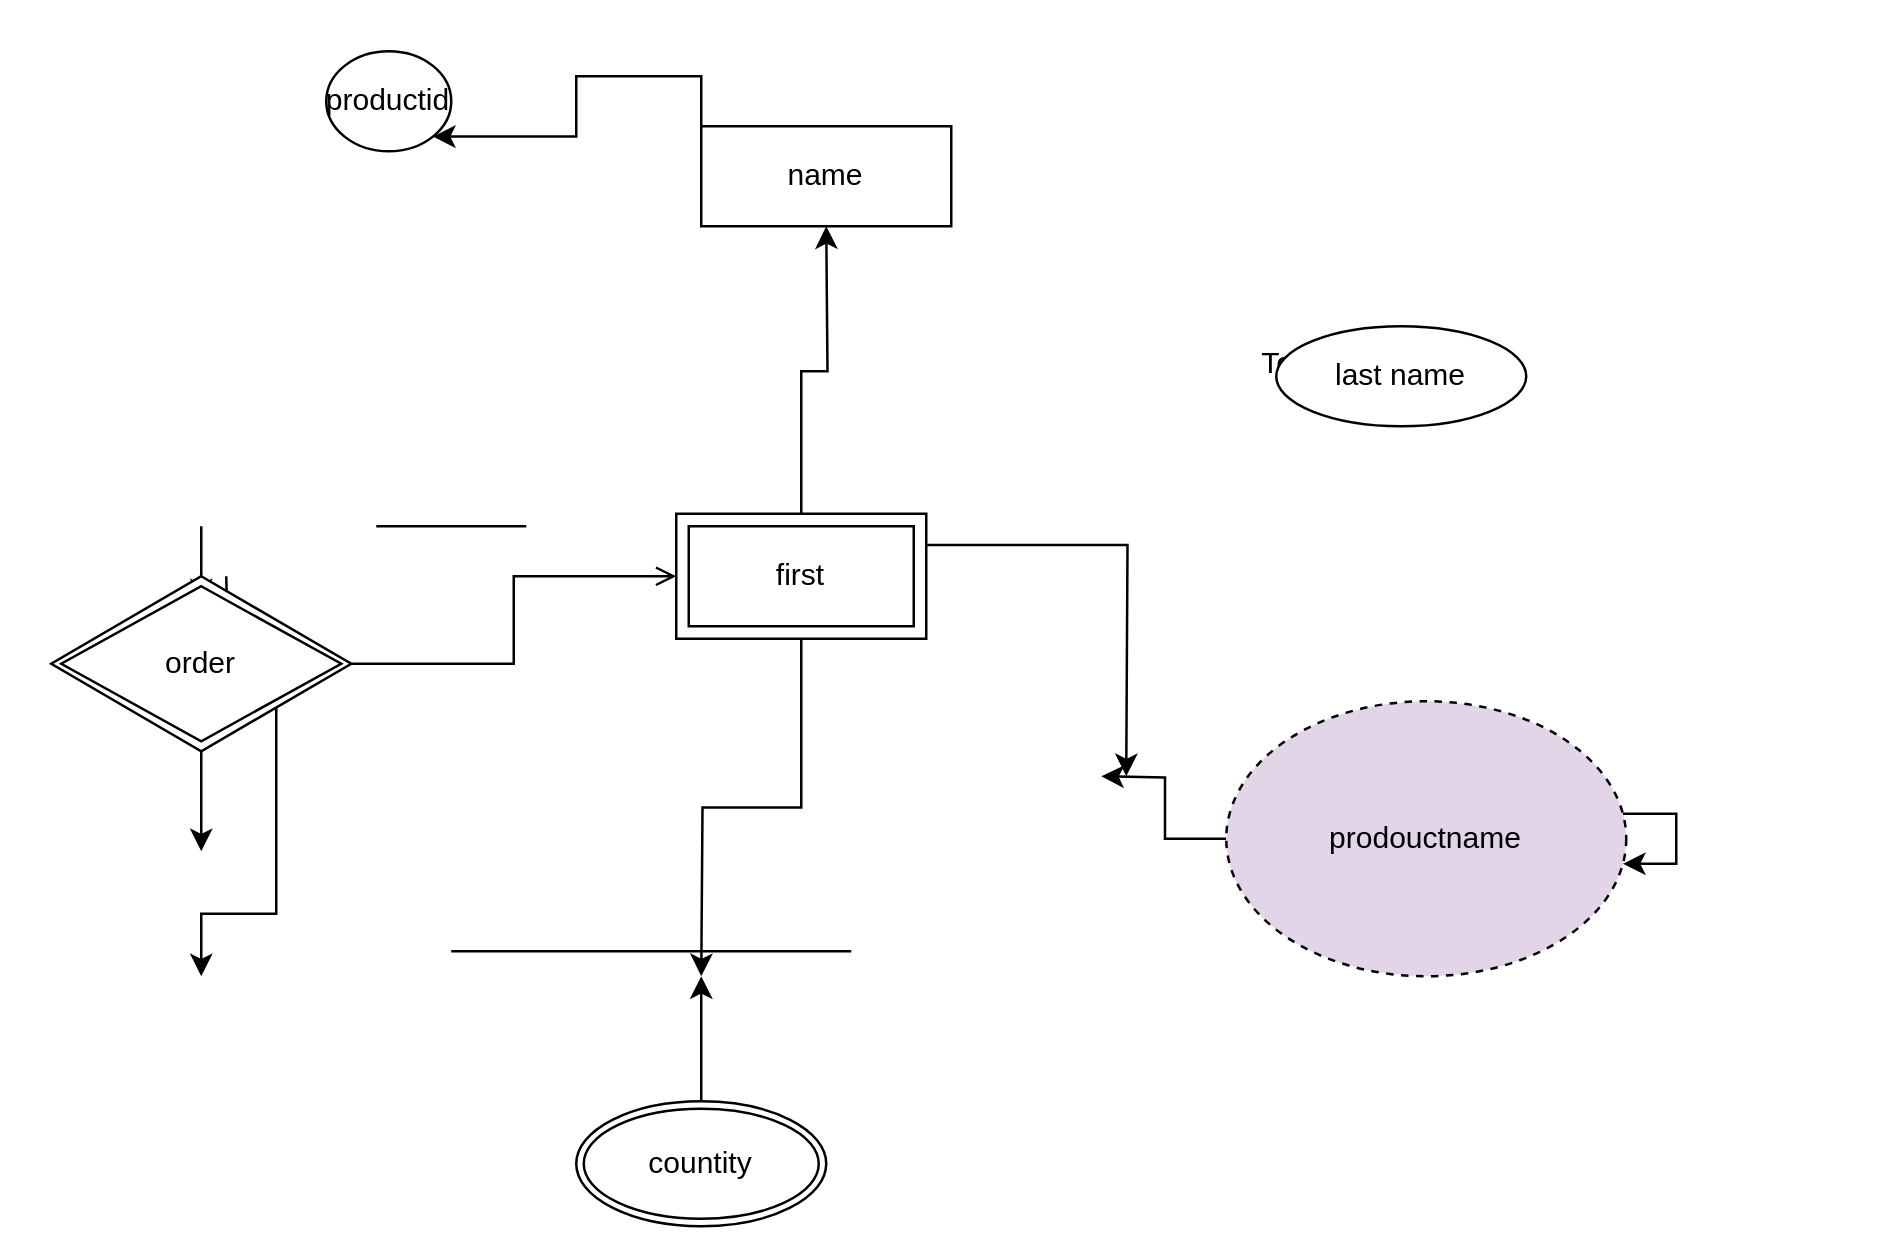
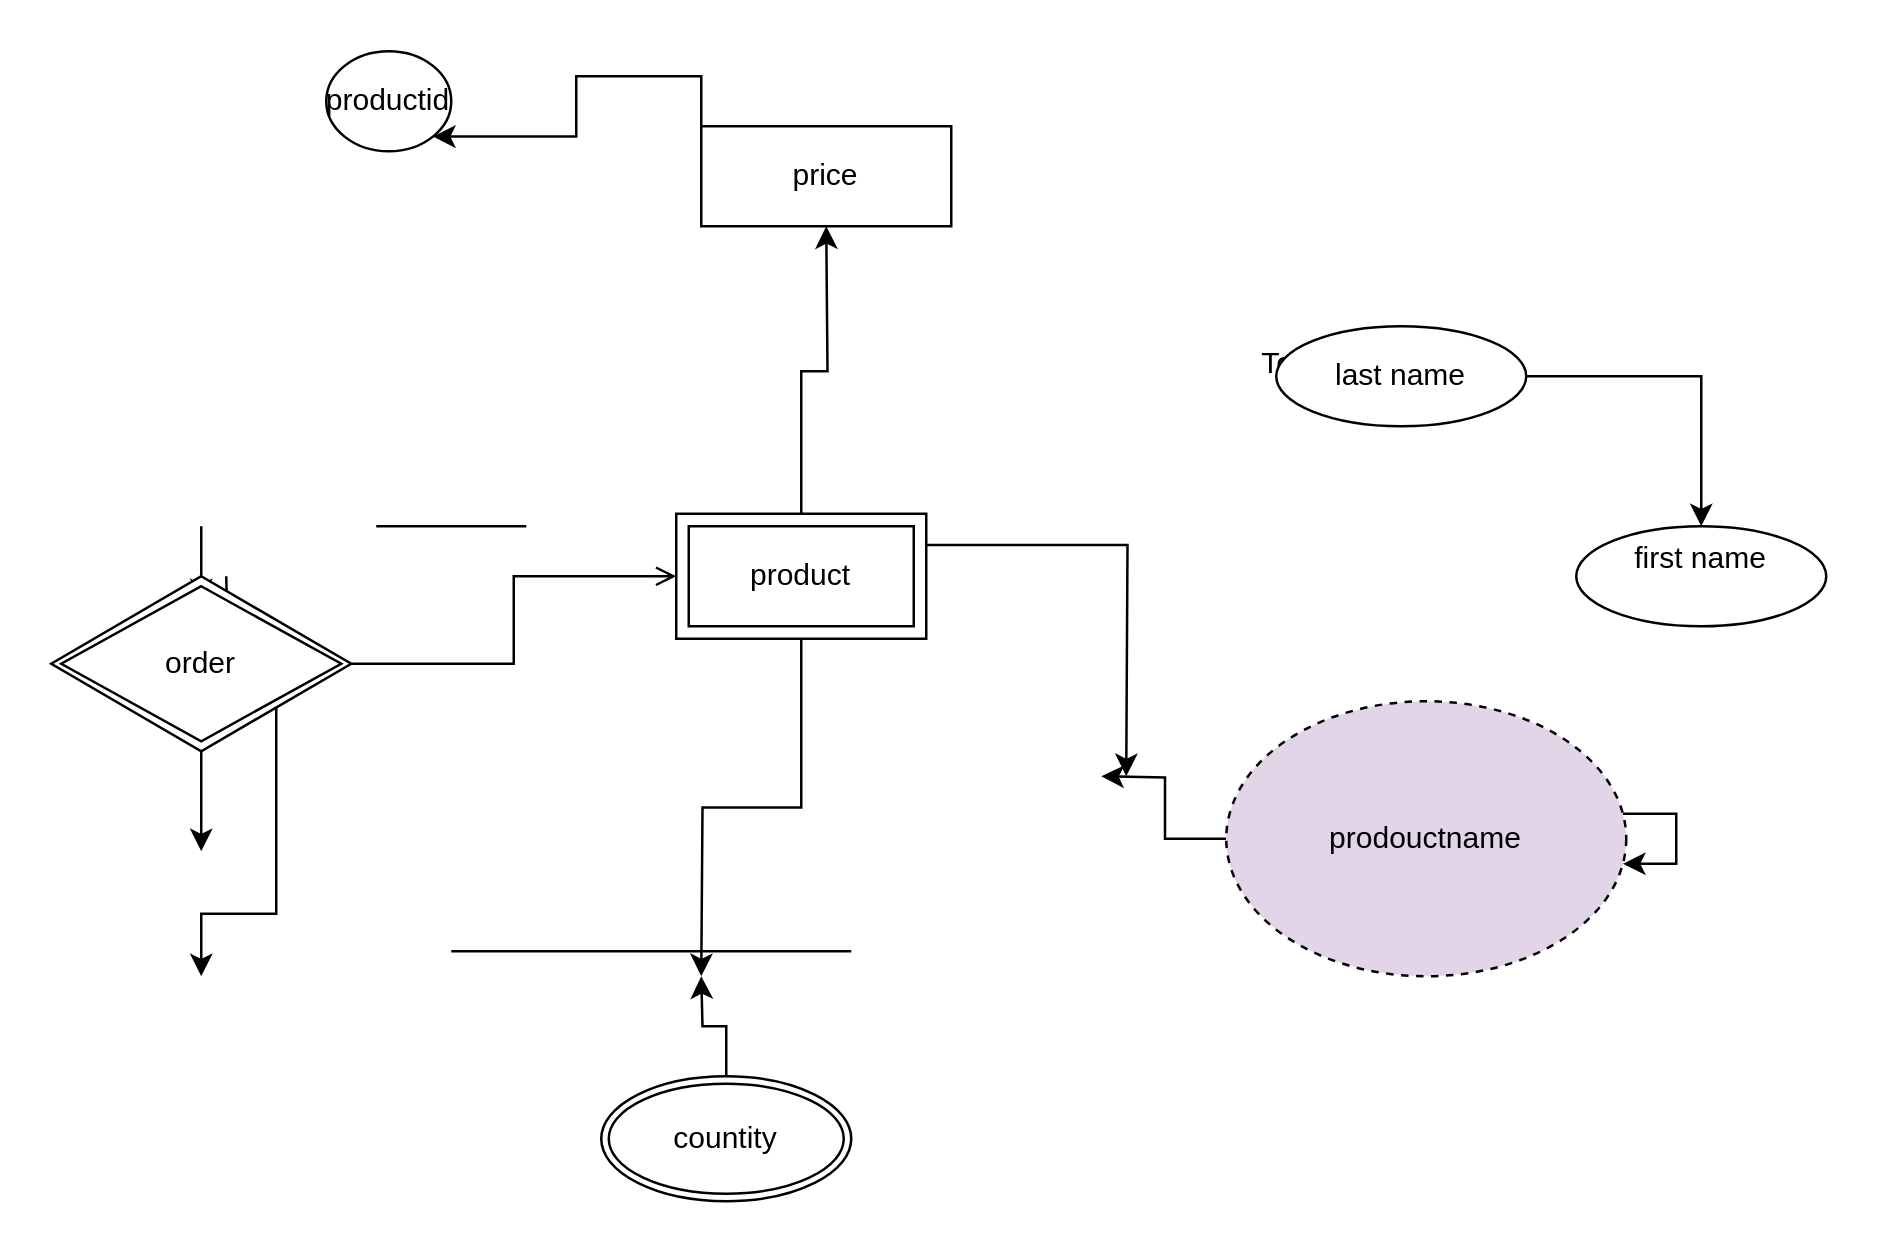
(826, 176) -> (826, 176)
none -> (1680, 376)
(801, 576) -> (801, 576)
none -> (1701, 576)
(701, 1164) -> (726, 1139)
